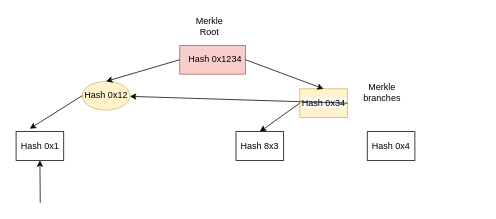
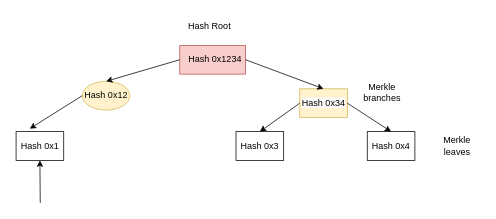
(210, 27) -> (210, 27)
(261, 100) -> (367, 116)
(260, 146) -> (260, 146)
none -> (457, 146)
